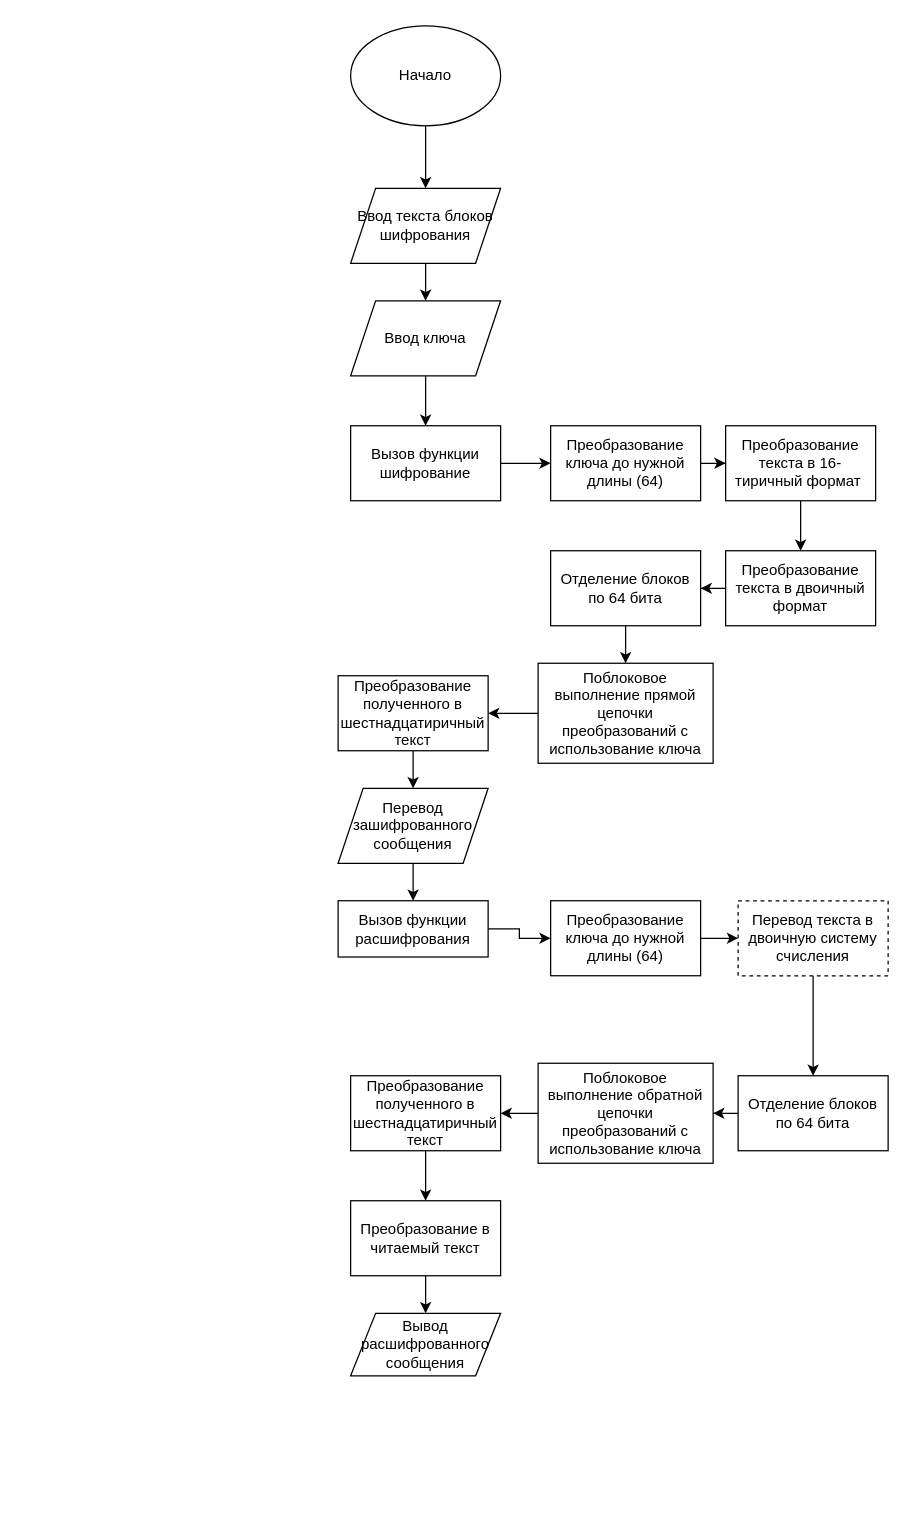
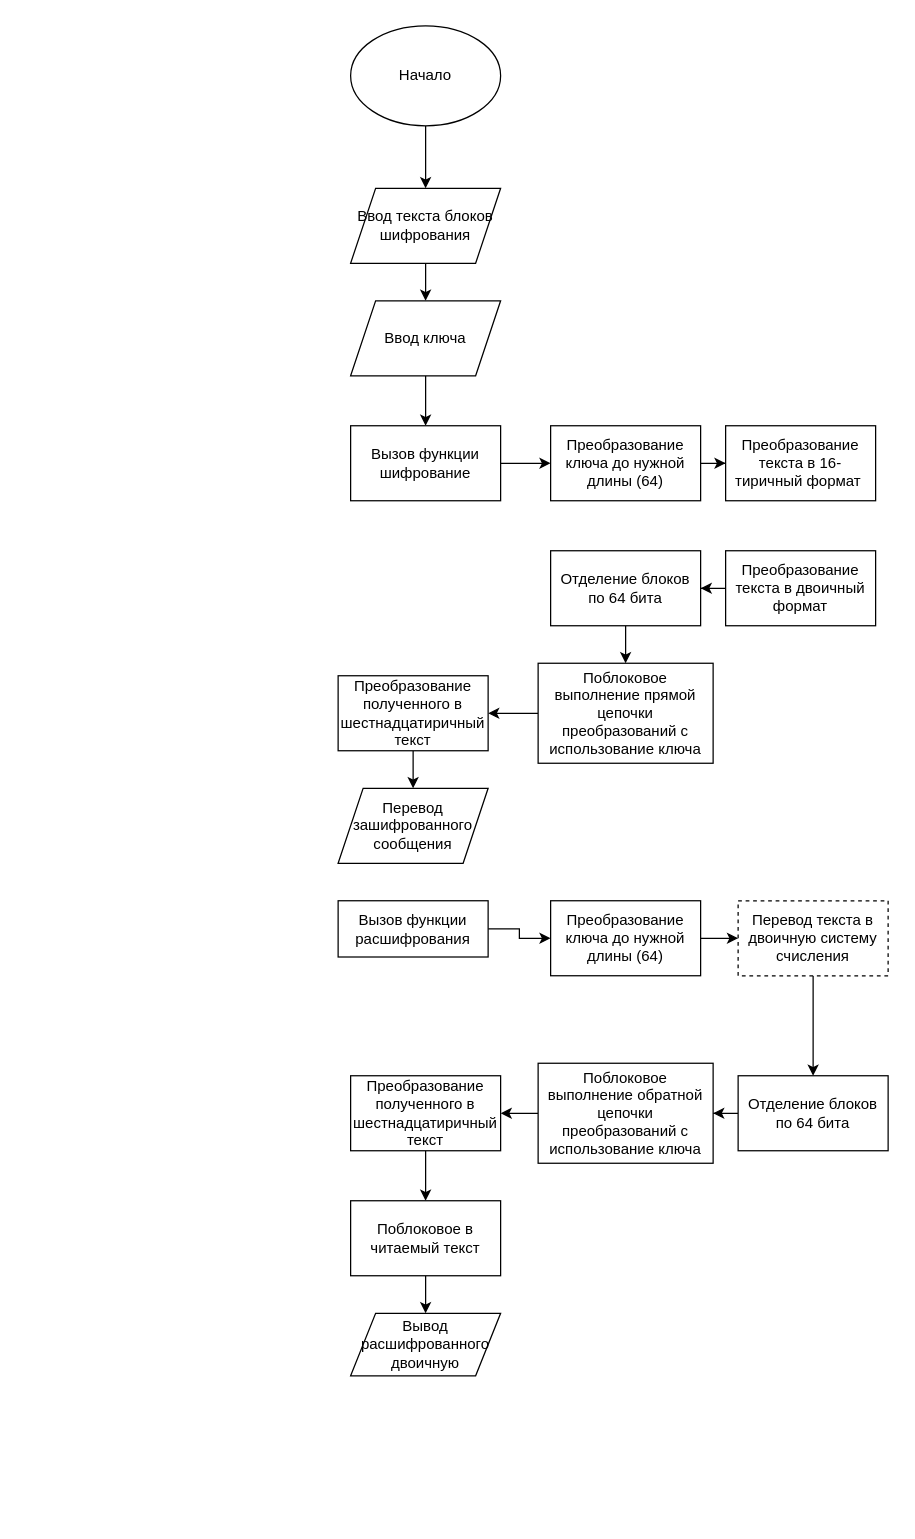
(801, 522) -> none
(413, 886) -> none
(426, 1238) -> (426, 1238)
(426, 1344) -> (426, 1344)
